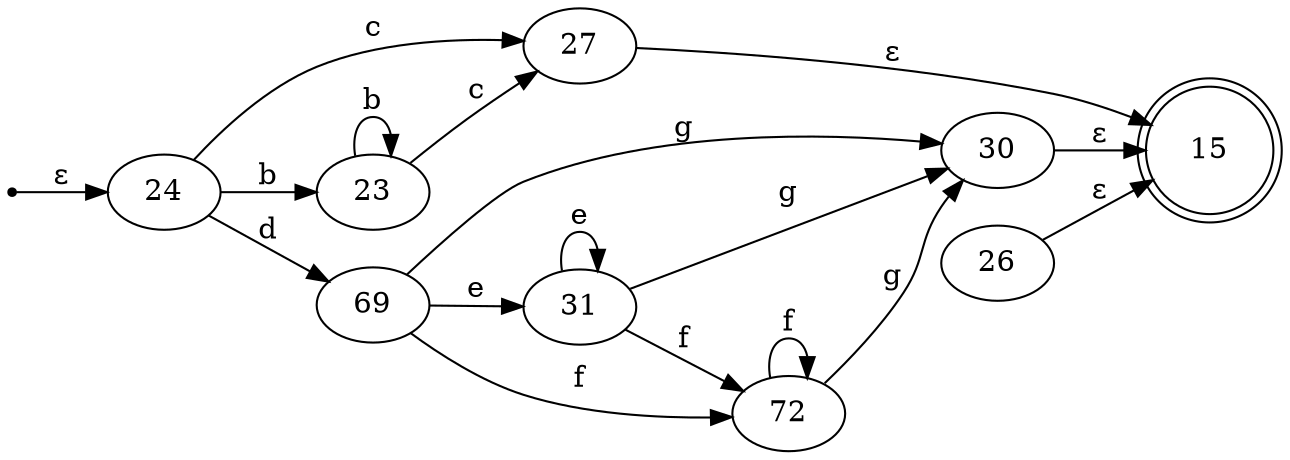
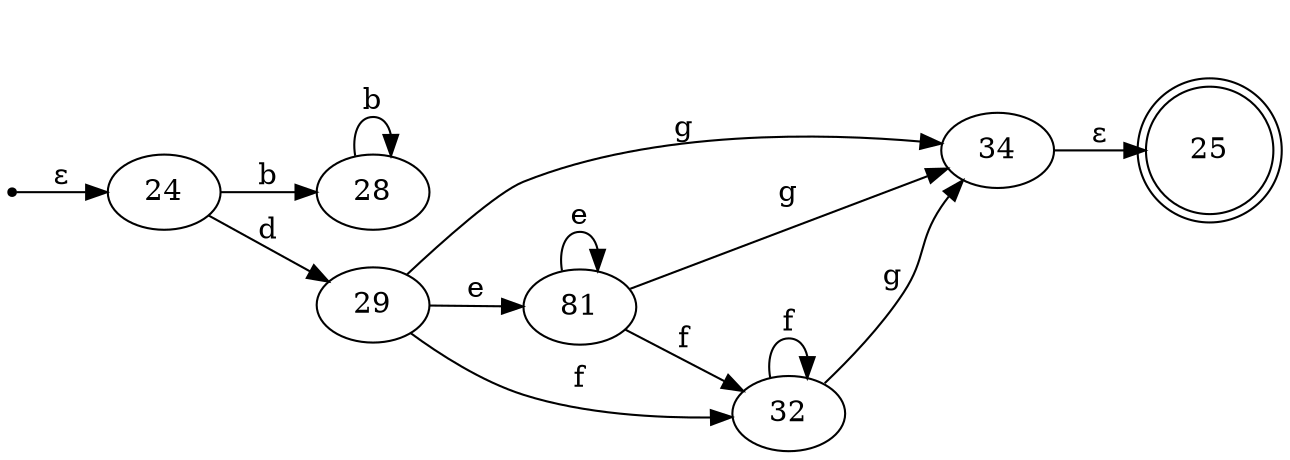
(580, 46) -> none
(998, 150) -> (998, 150)
(1210, 150) -> (1210, 150)
(373, 192) -> (373, 192)
(998, 263) -> none
(373, 305) -> (373, 305)
(580, 307) -> (580, 307)
(789, 414) -> (789, 414)
